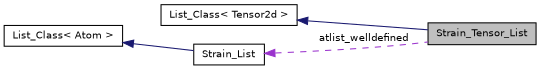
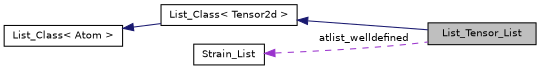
(482, 34) -> (482, 34)
(164, 47) -> (147, 25)
